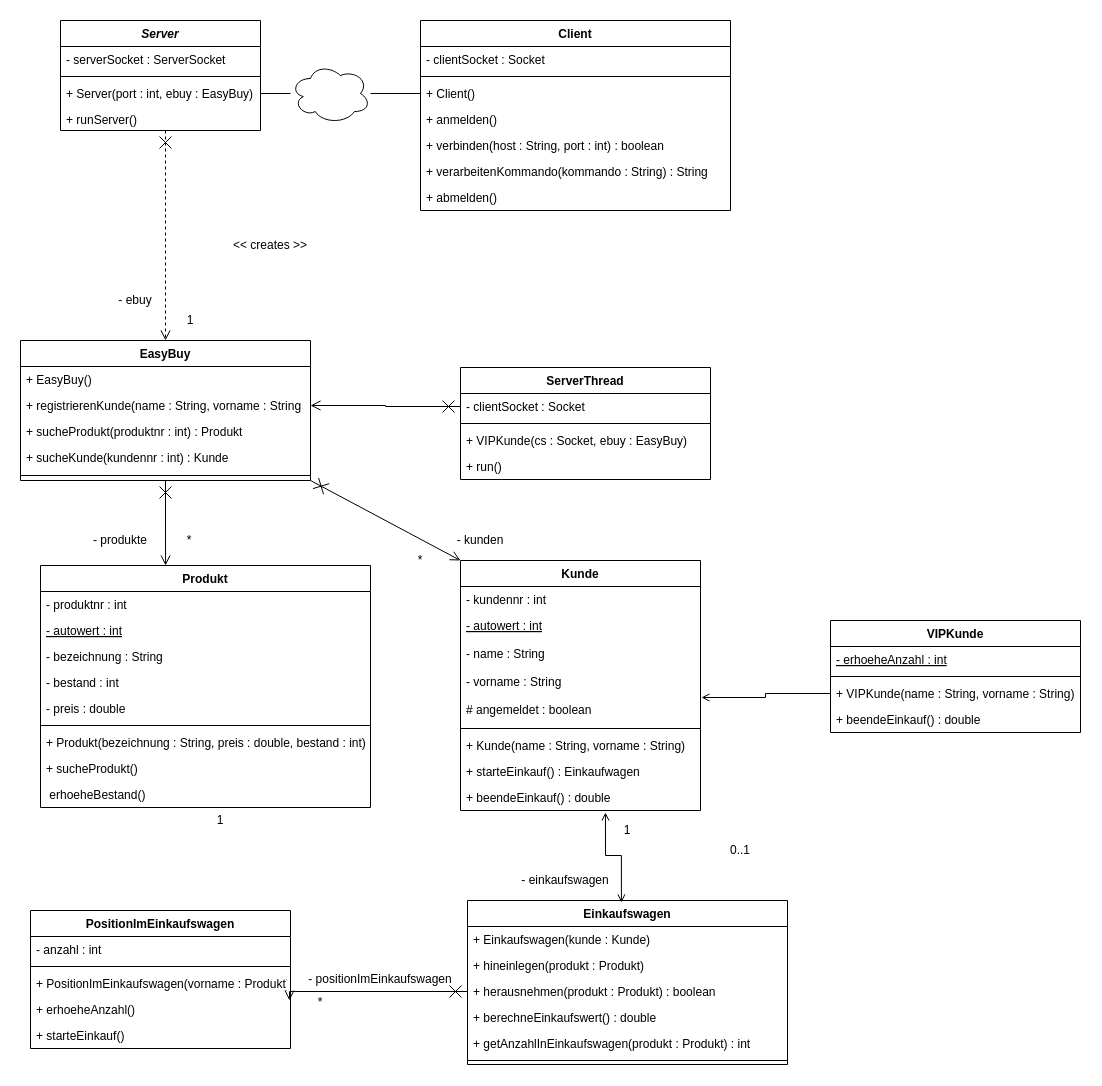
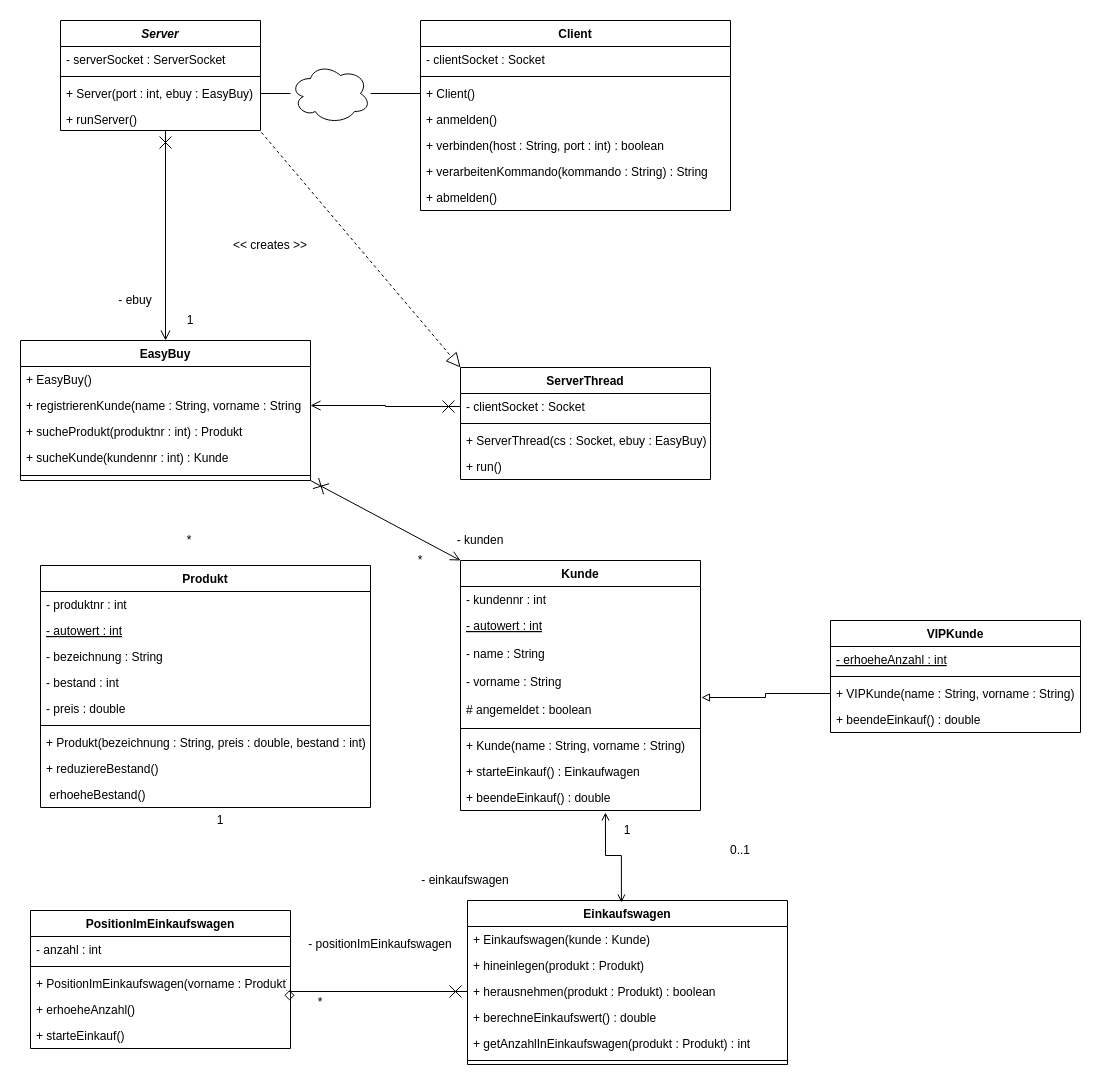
(166, 234) -> (166, 234)
none -> (356, 244)
(583, 441) -> (596, 441)
(166, 522) -> none
(121, 541) -> none
(708, 698) -> (711, 698)
(98, 769) -> (110, 769)
(566, 881) -> (466, 881)
(381, 980) -> (381, 945)
(294, 992) -> (294, 992)
